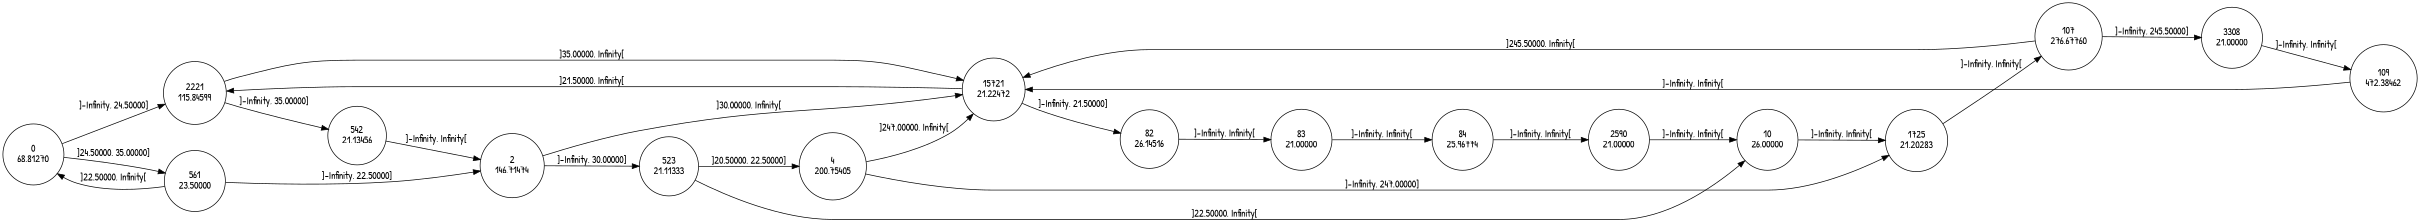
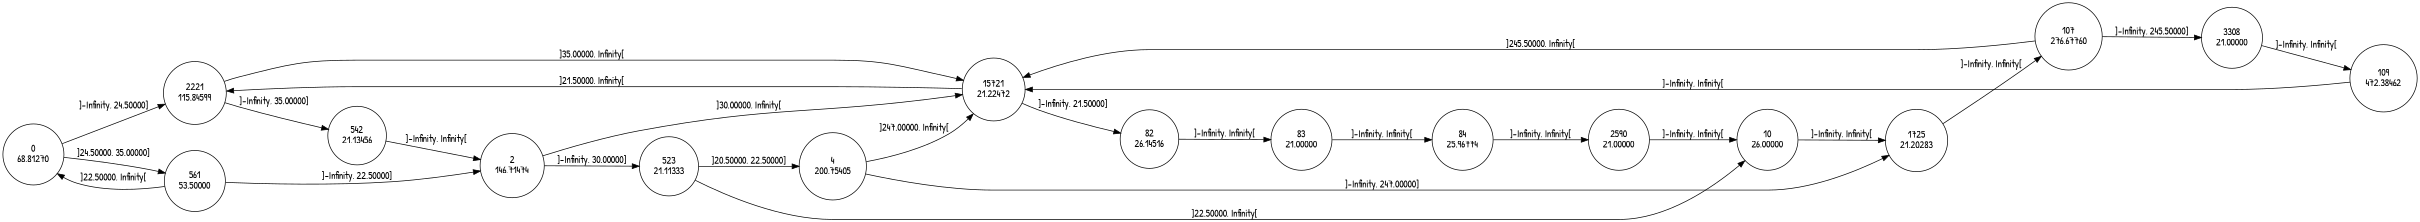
(195, 181) -> (195, 181)
